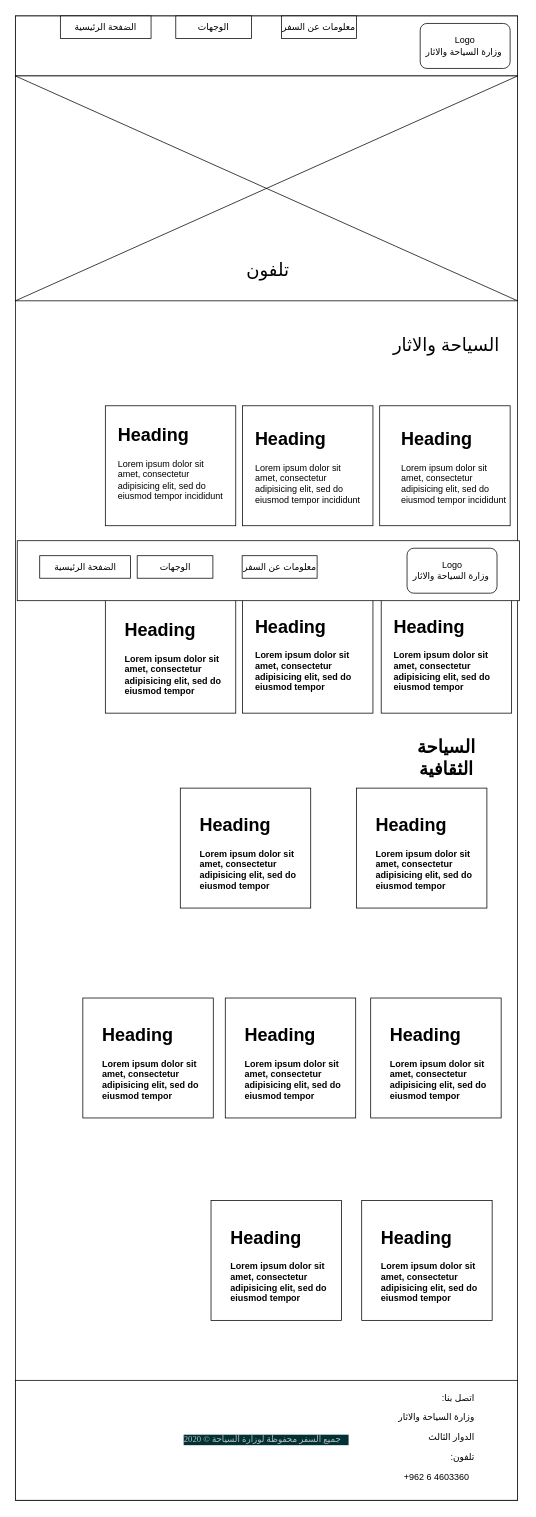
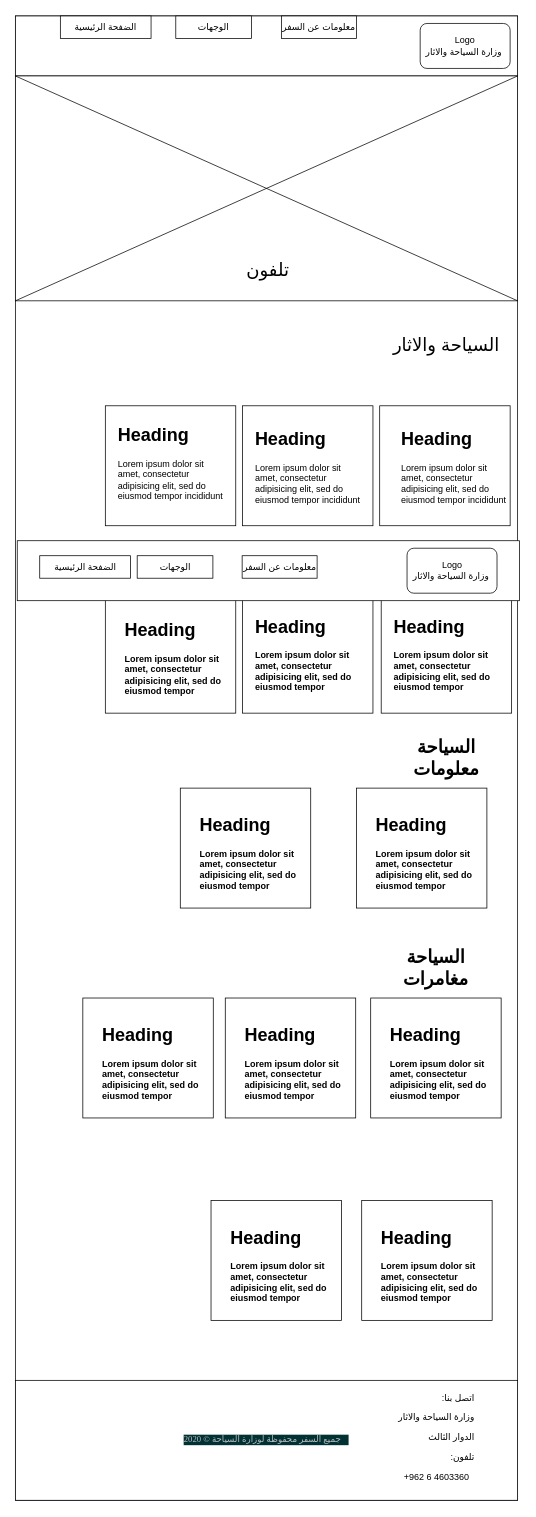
(447, 758) -> (447, 758)
none -> (436, 968)
